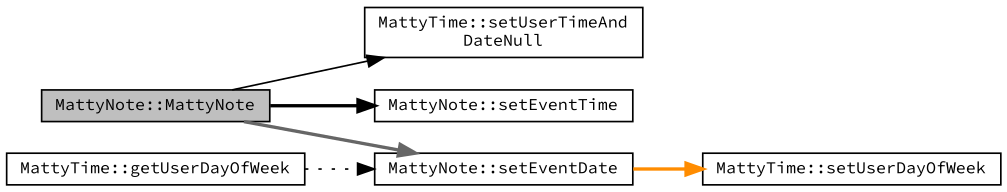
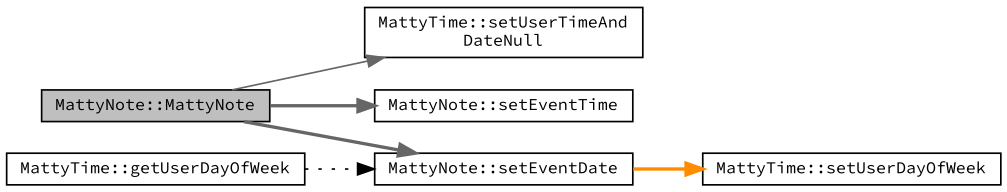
(300, 75) -> (300, 75)
(314, 106) -> (314, 106)
